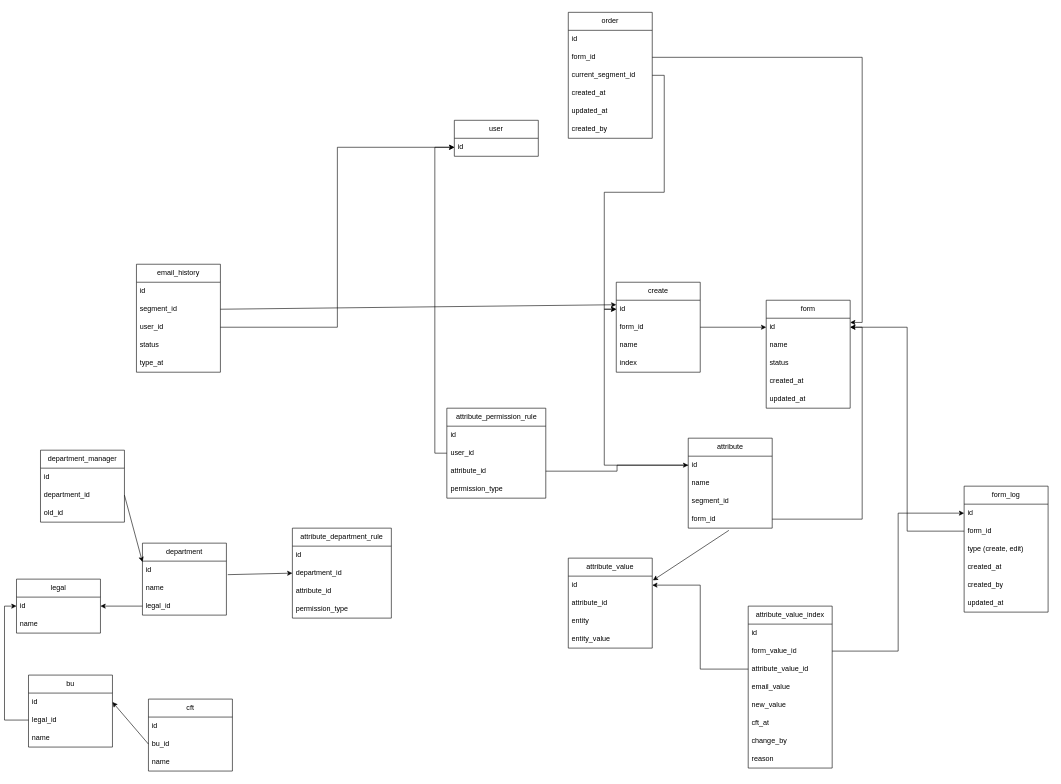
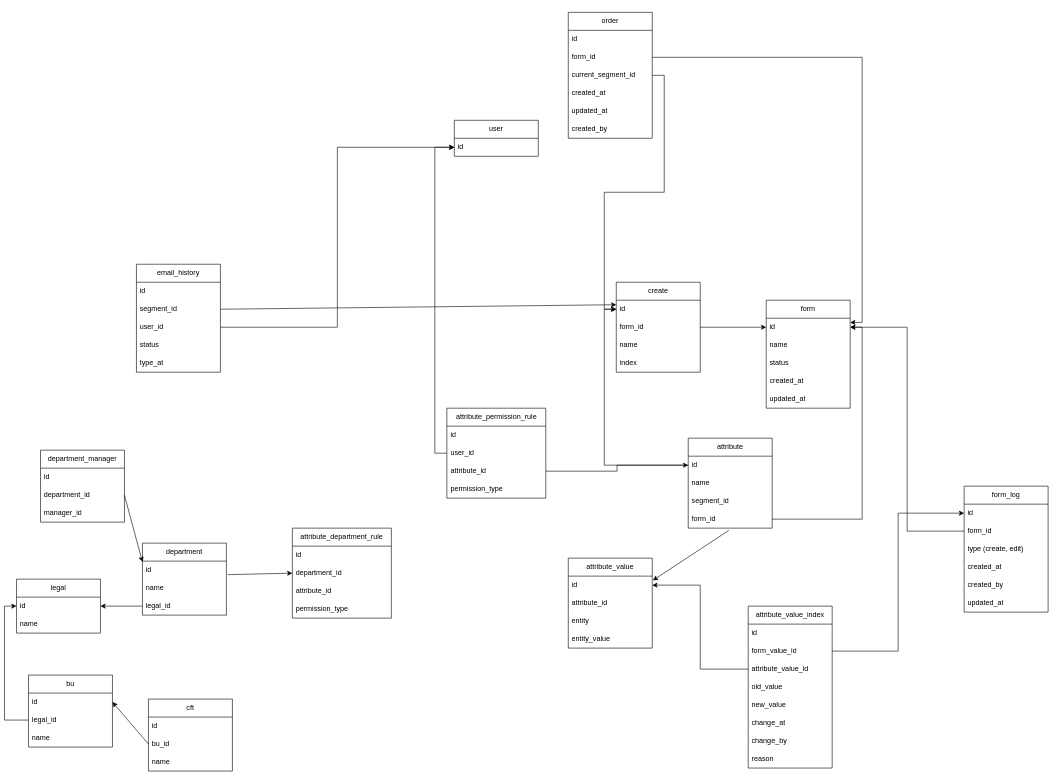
(54, 513) -> (63, 513)
(771, 687) -> (768, 687)
(764, 723) -> (770, 723)
